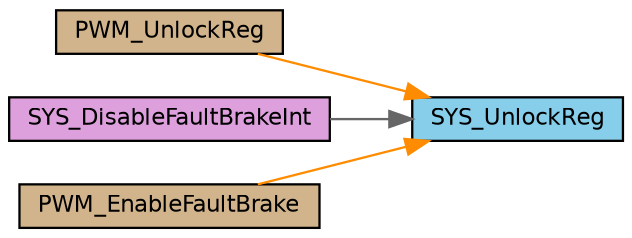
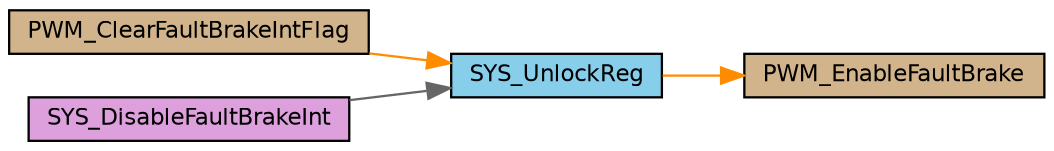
(169, 32) -> (189, 32)
(332, 166) -> (692, 76)
